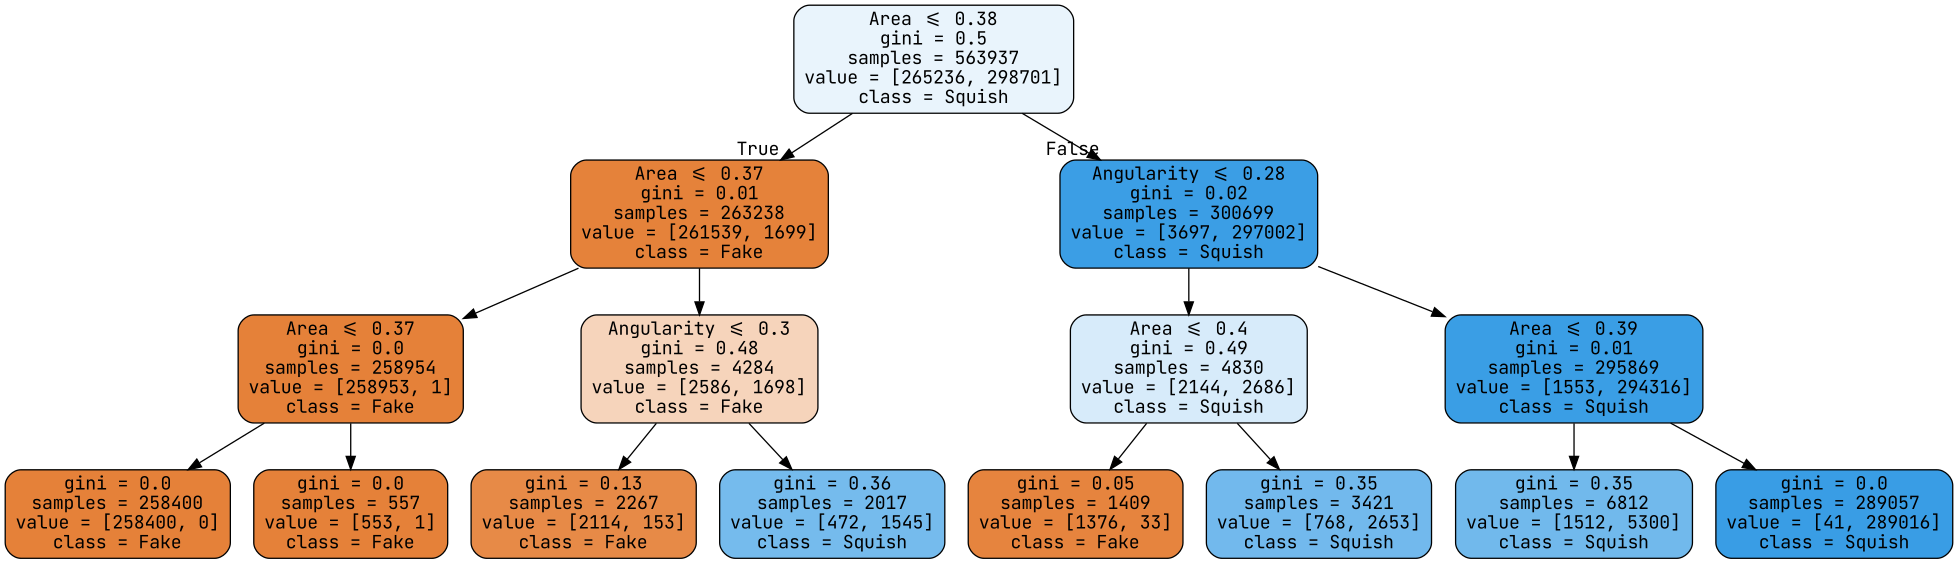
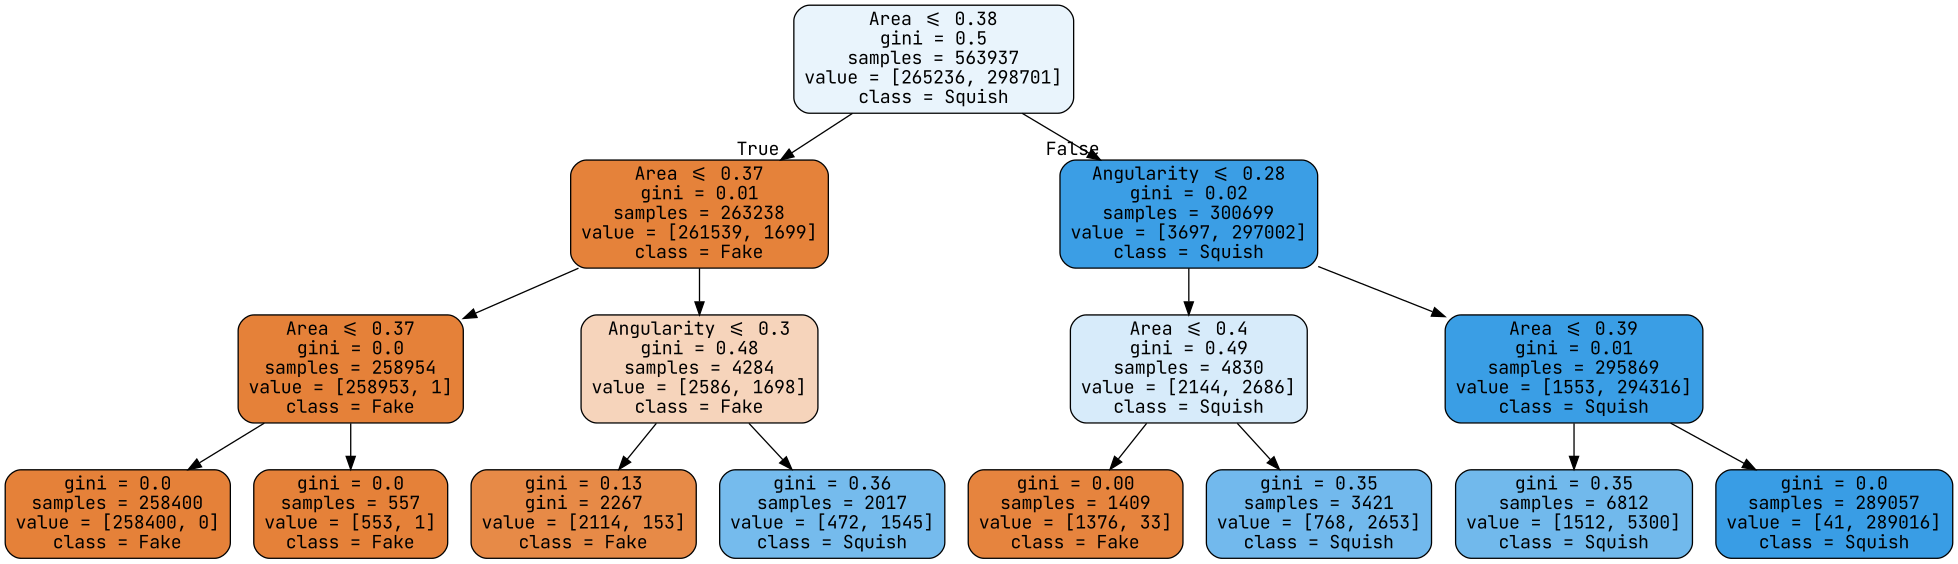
(584, 514) -> (584, 514)
(1076, 514) -> (1076, 514)
